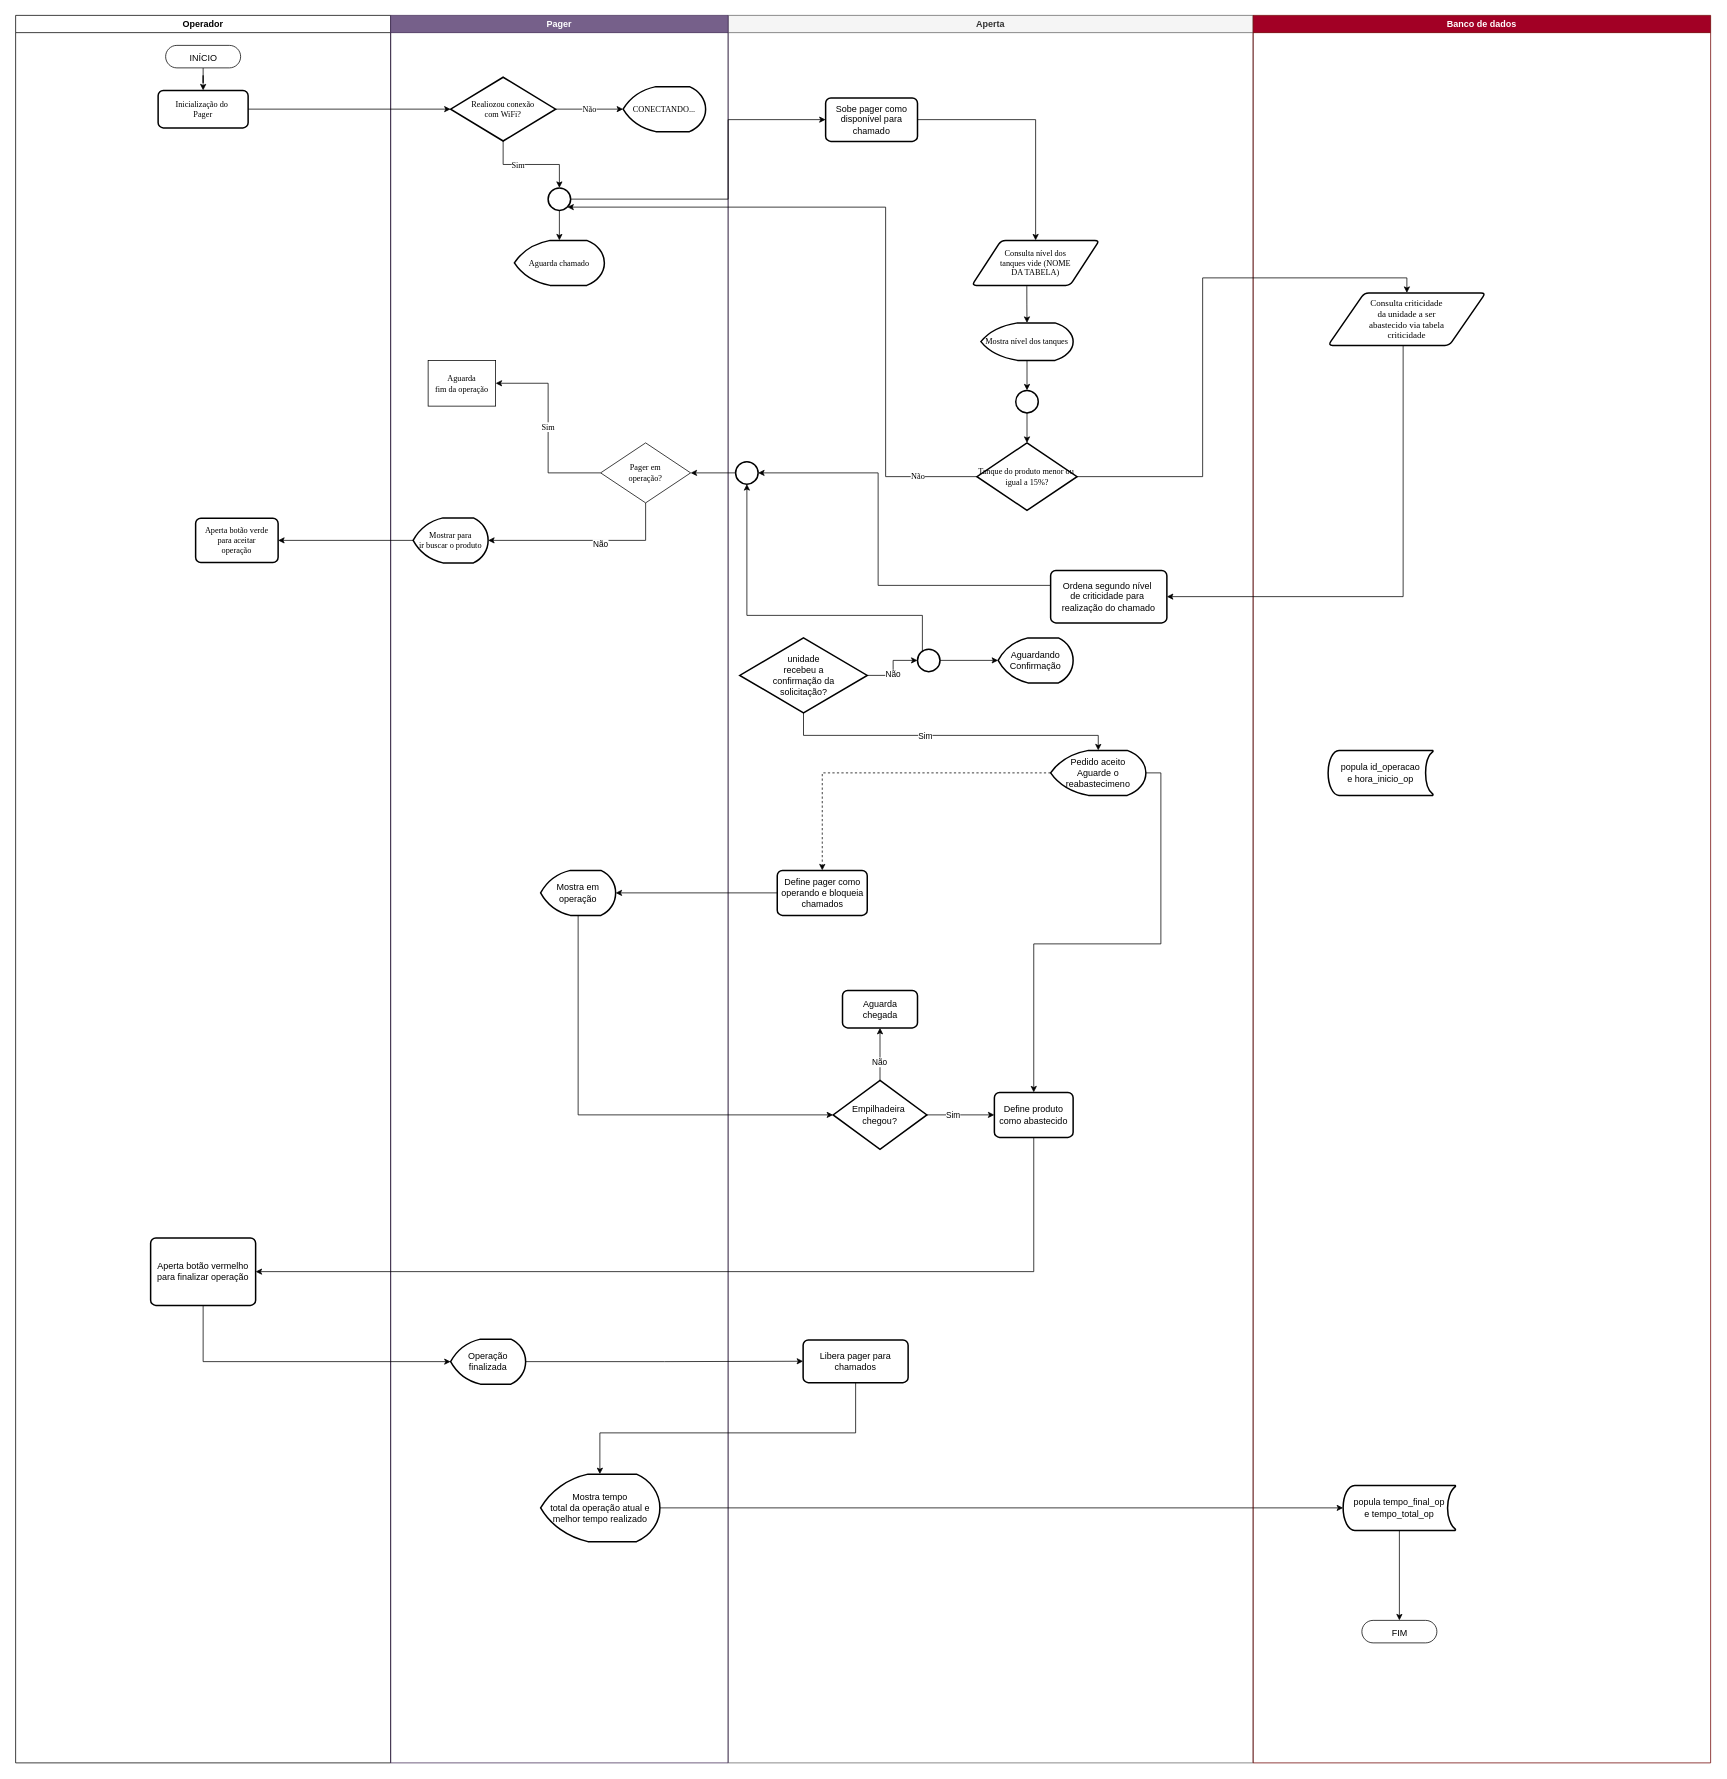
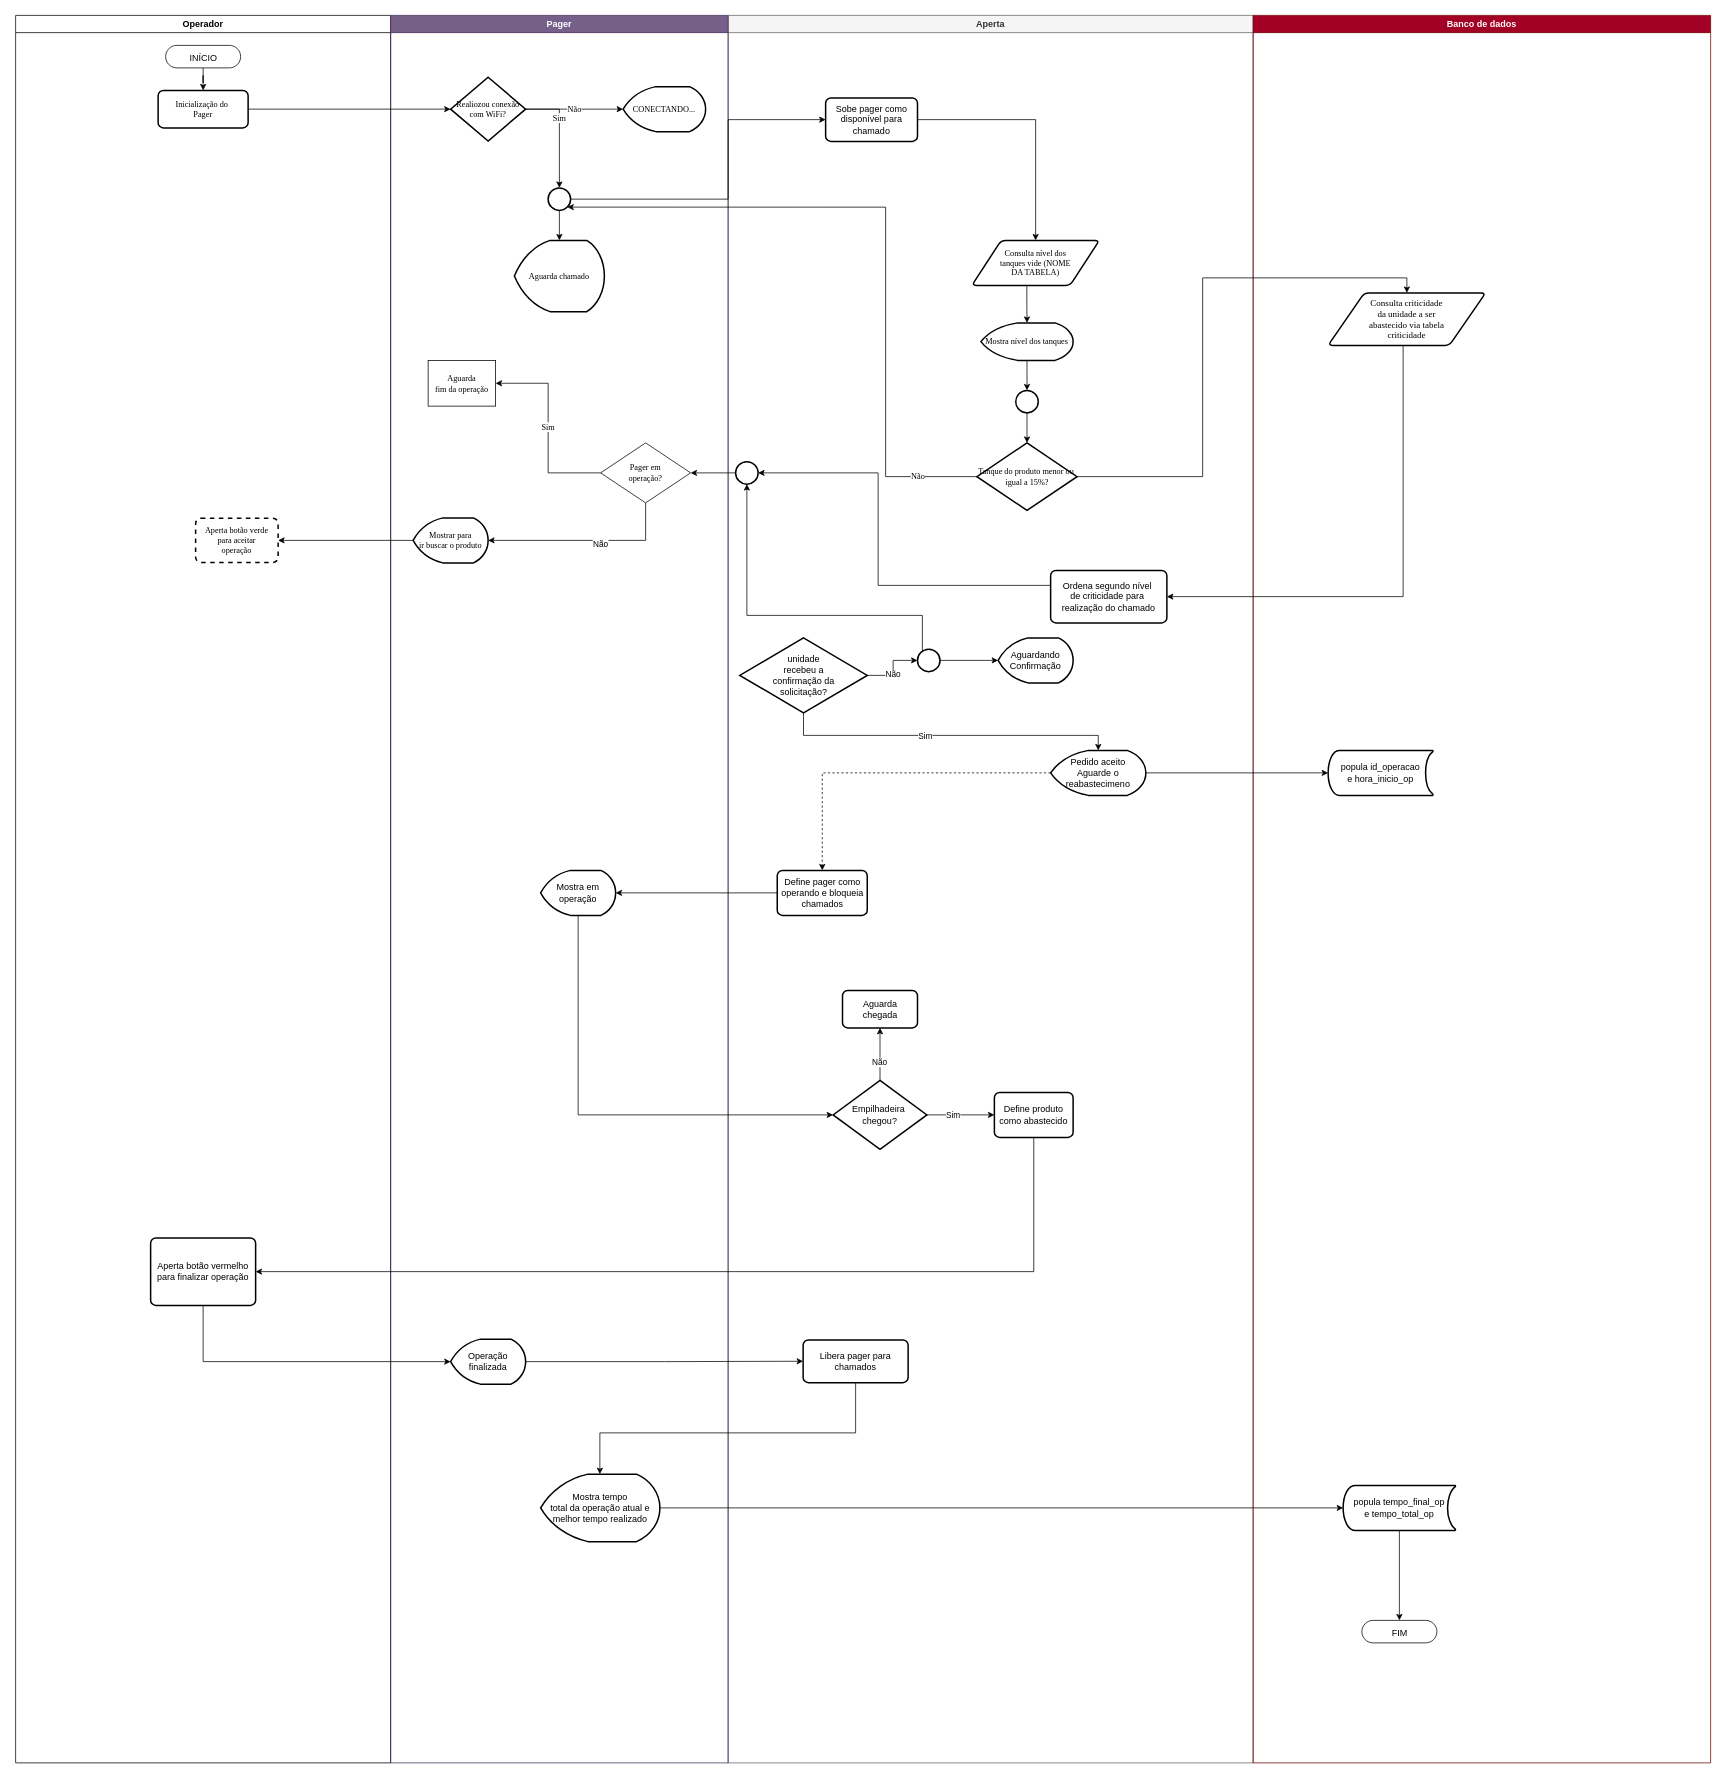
(503, 109) -> (488, 109)
(559, 263) -> (559, 276)
(237, 540) -> (237, 540)
(1034, 1015) -> (1321, 773)
